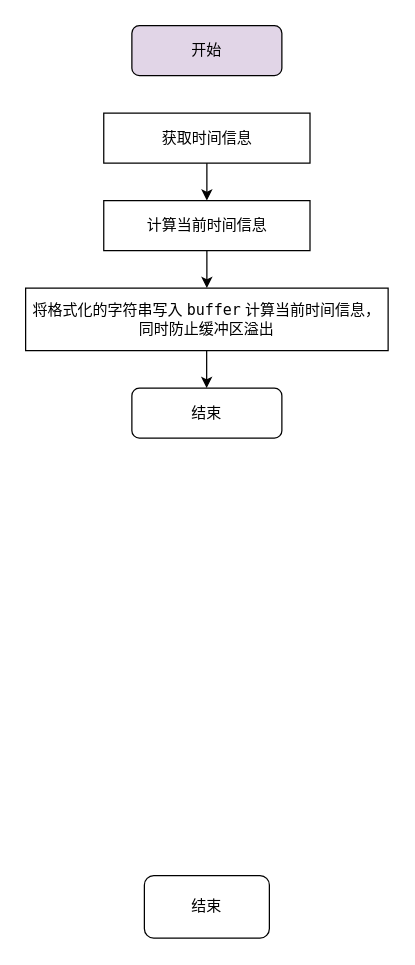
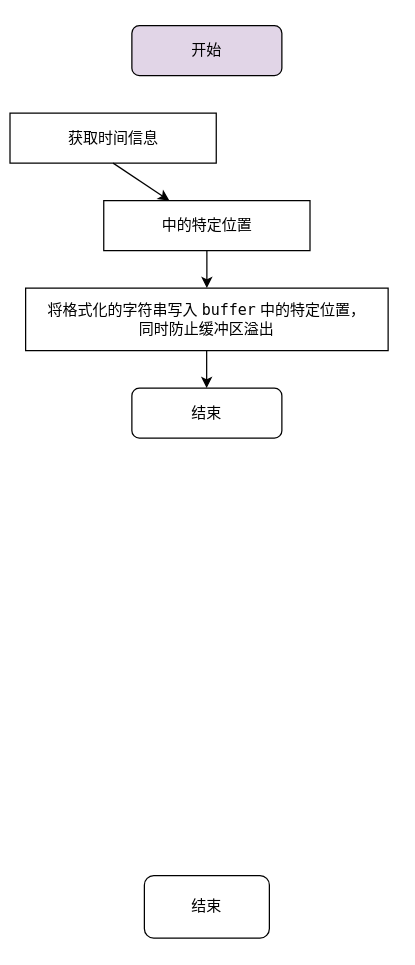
(207, 138) -> (113, 138)
(208, 226) -> (208, 226)
(207, 319) -> (207, 319)
